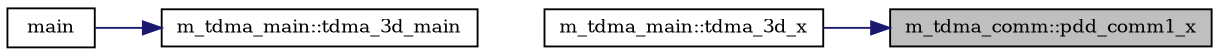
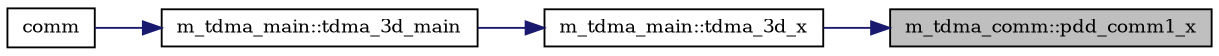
(51, 28) -> (51, 28)
none -> (502, 28)
